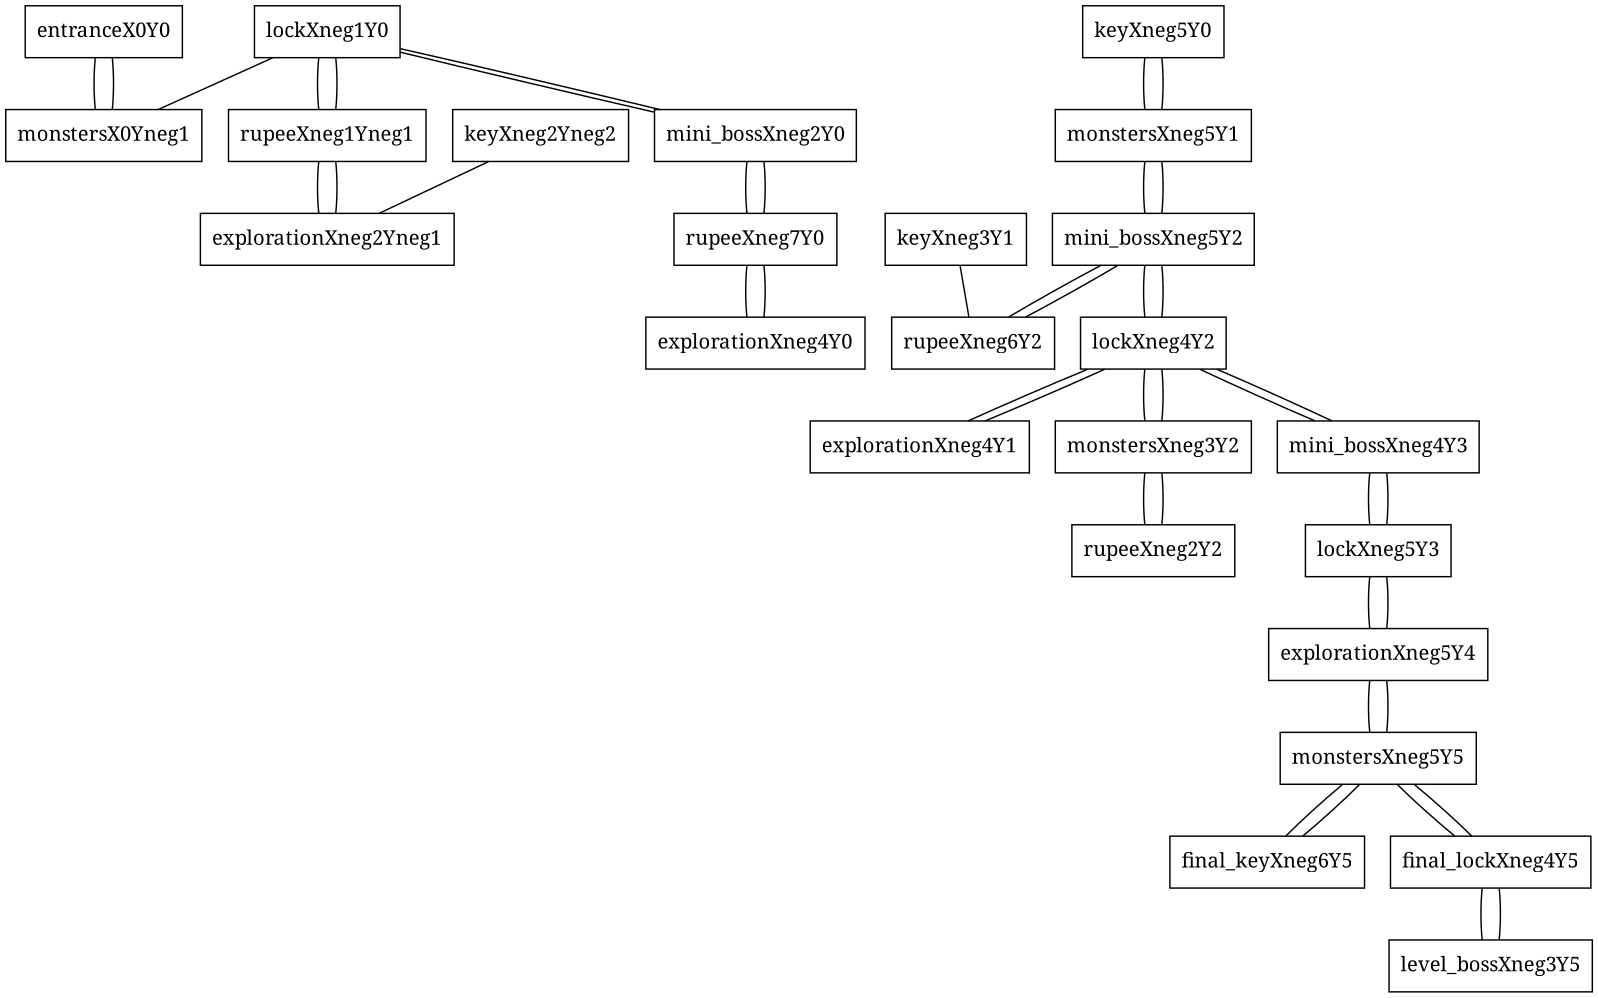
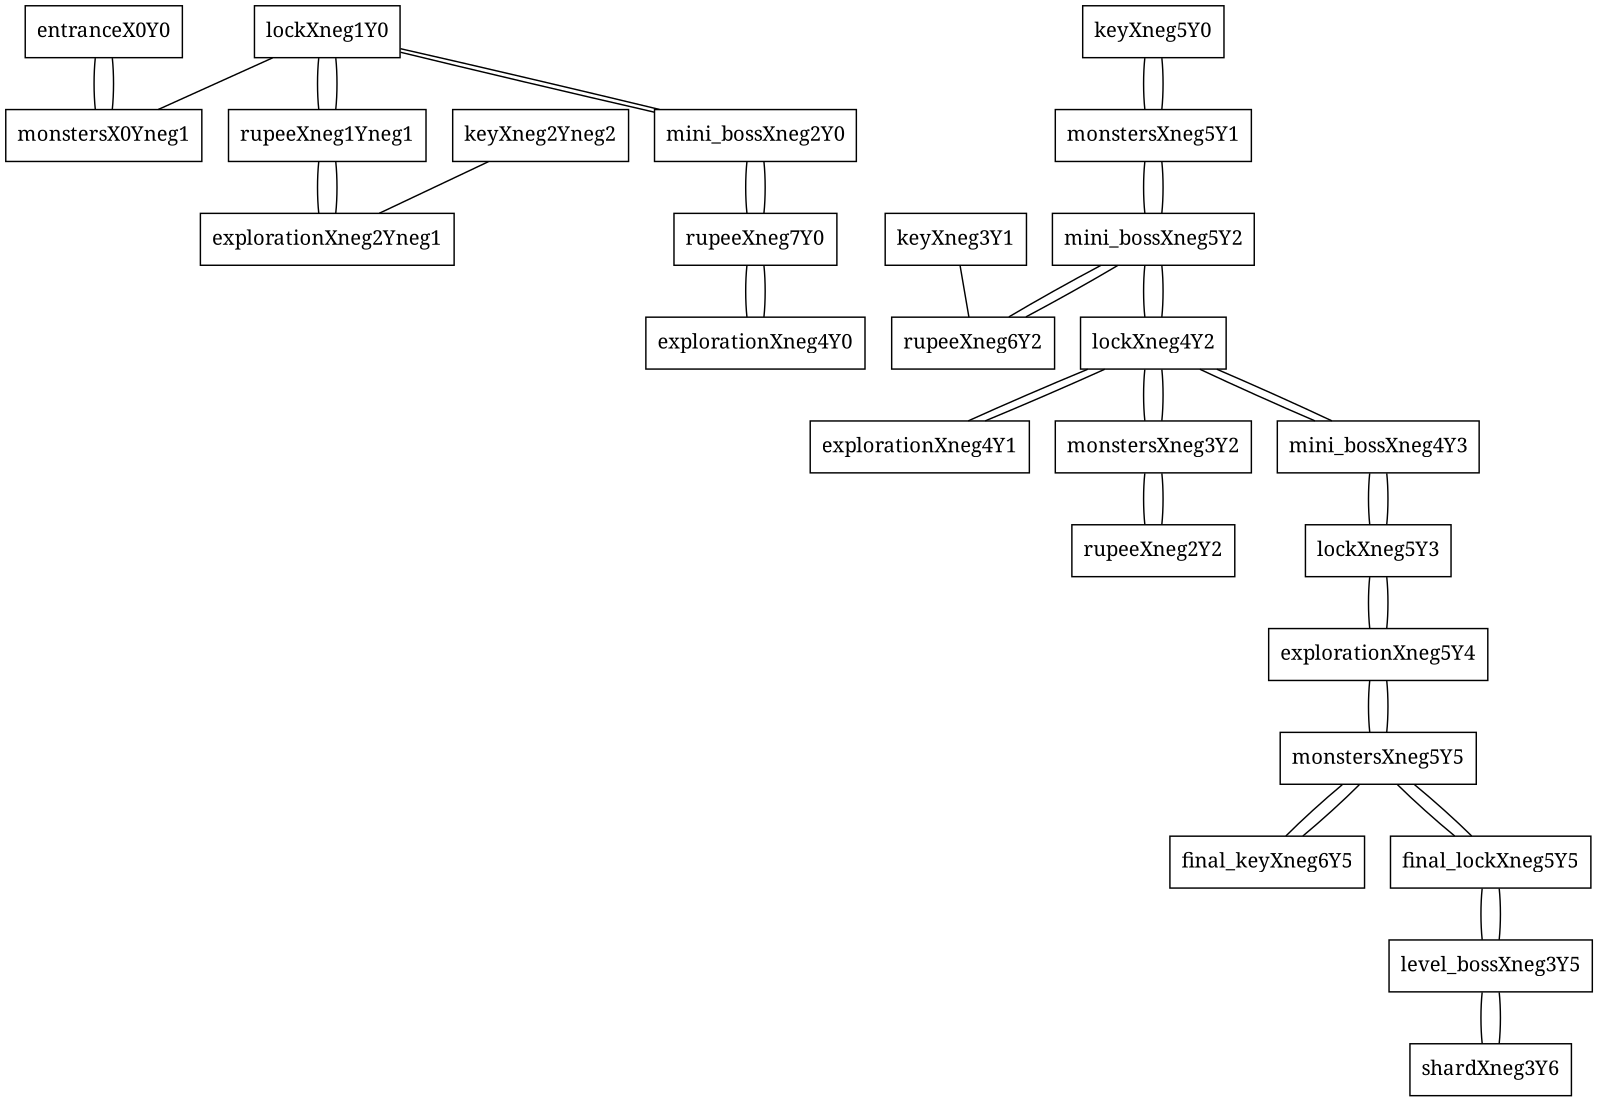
(1491, 862) -> (1491, 862)
none -> (1491, 1070)
